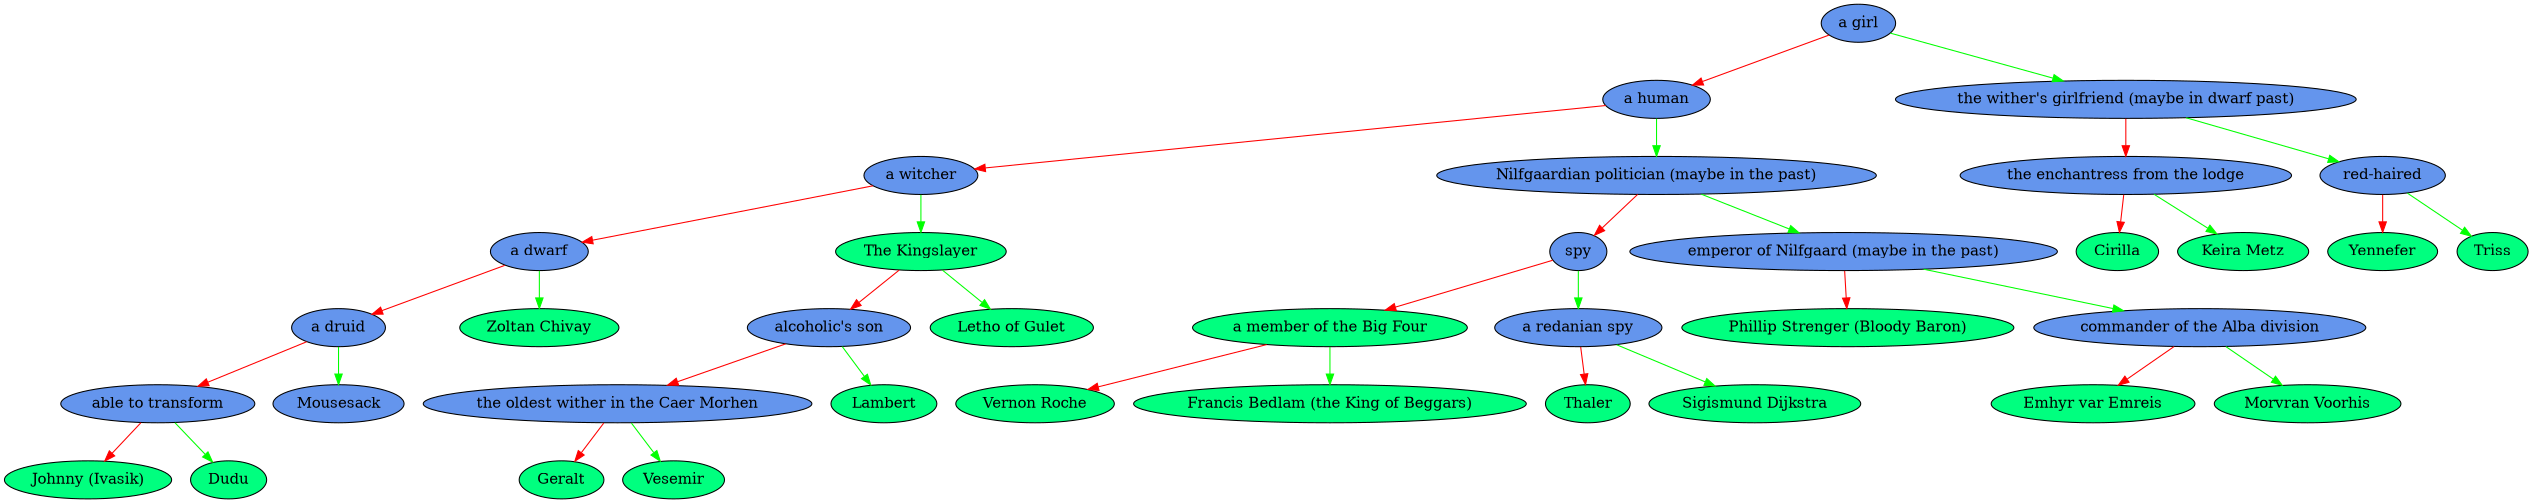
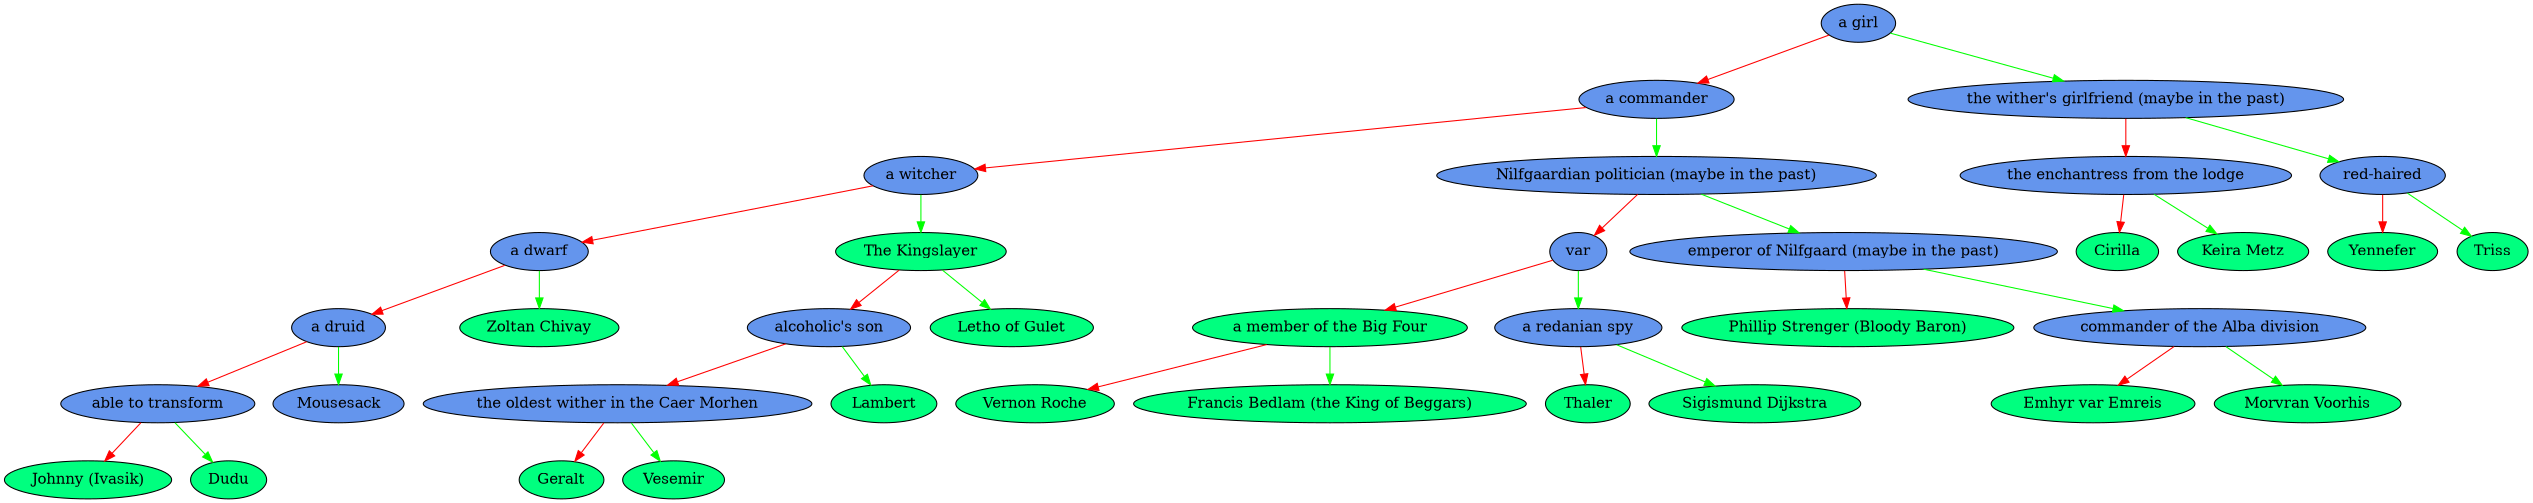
(1657, 99) -> (1657, 99)
(2126, 99) -> (2126, 99)
(1578, 252) -> (1578, 252)
